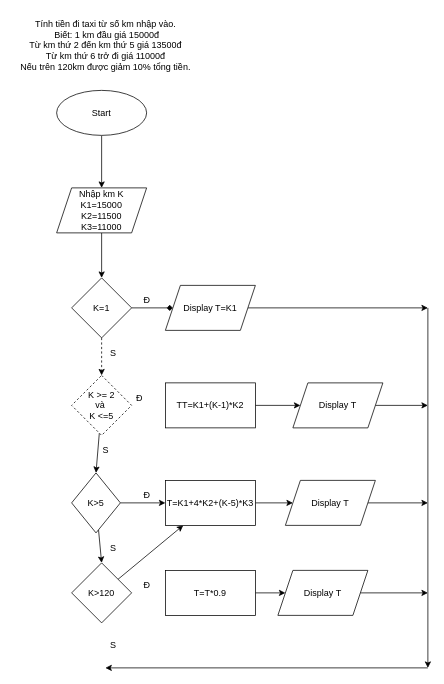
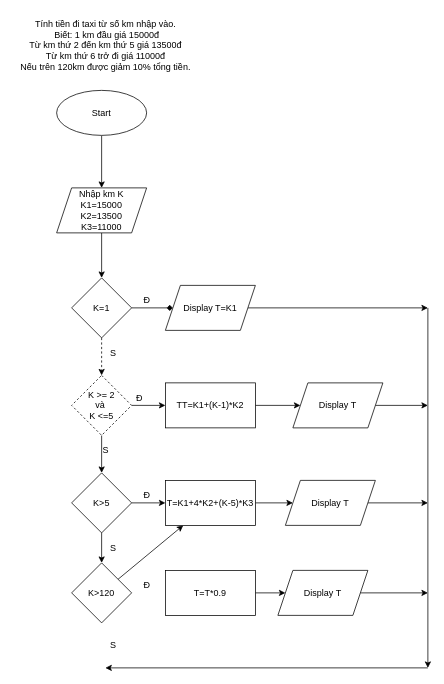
(102, 210) -> (102, 210)
none -> (146, 405)
(96, 503) -> (102, 503)
